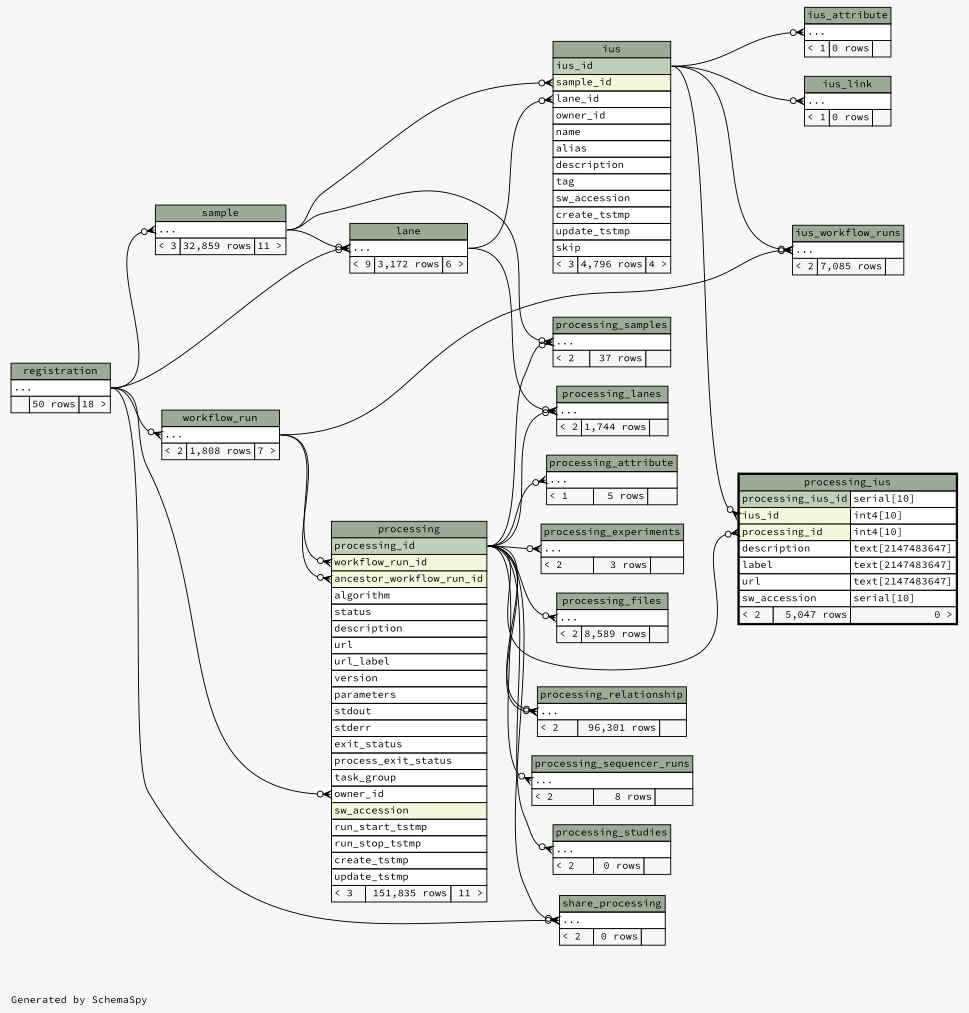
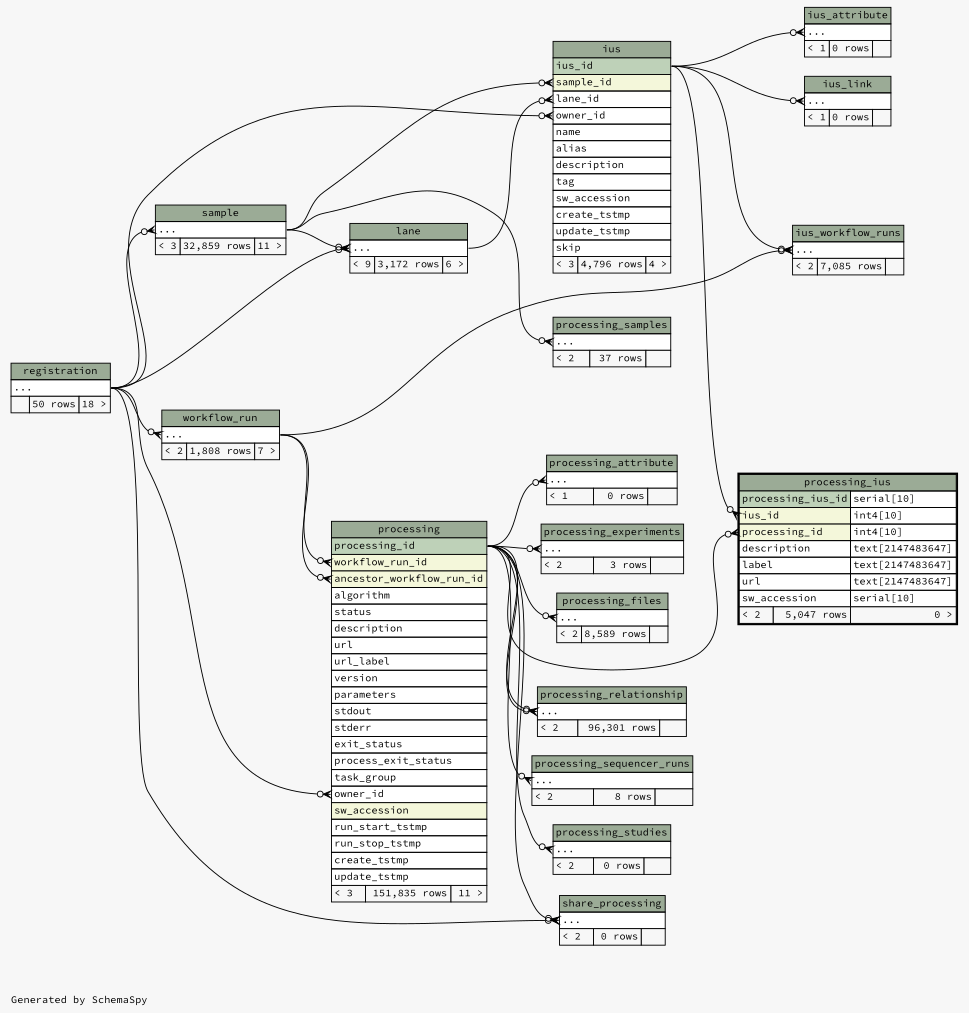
none -> (226, 136)
(612, 411) -> none
(515, 448) -> none
(626, 496) -> (626, 496)
